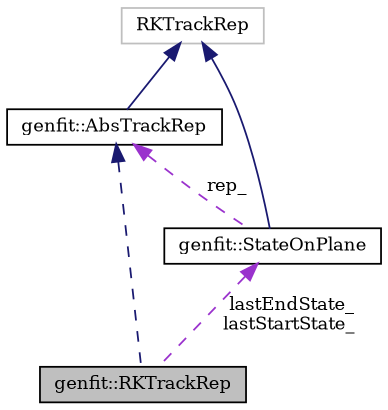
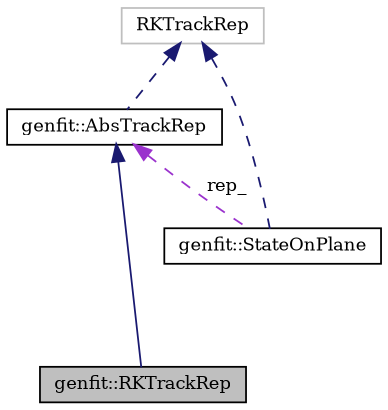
(148, 83) -> (148, 83)
(248, 141) -> (248, 141)
(130, 265) -> (130, 265)
(201, 322) -> none
